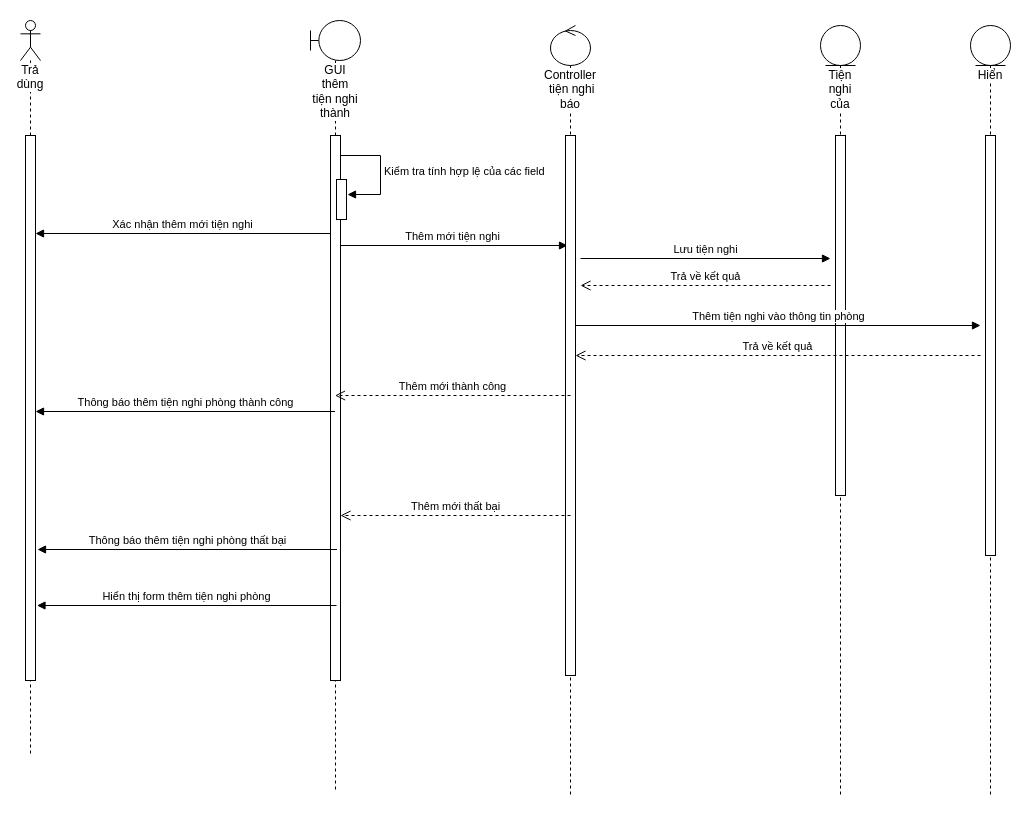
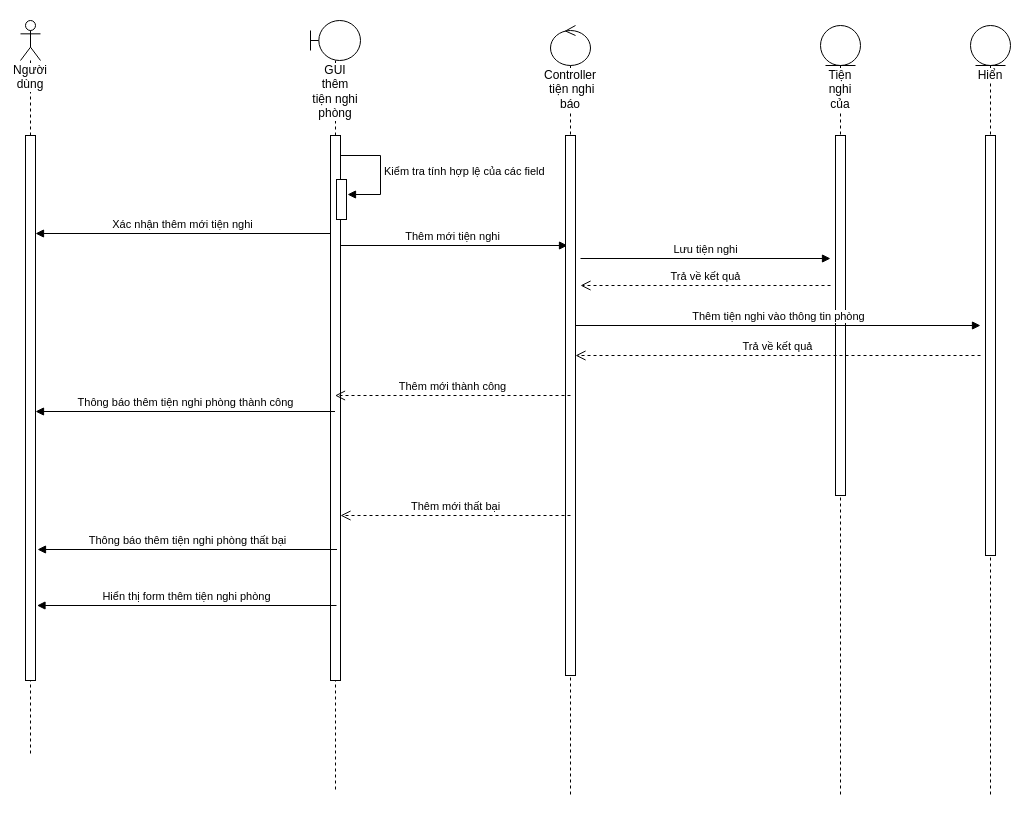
(31, 85) -> (31, 92)
(336, 85) -> (336, 85)
